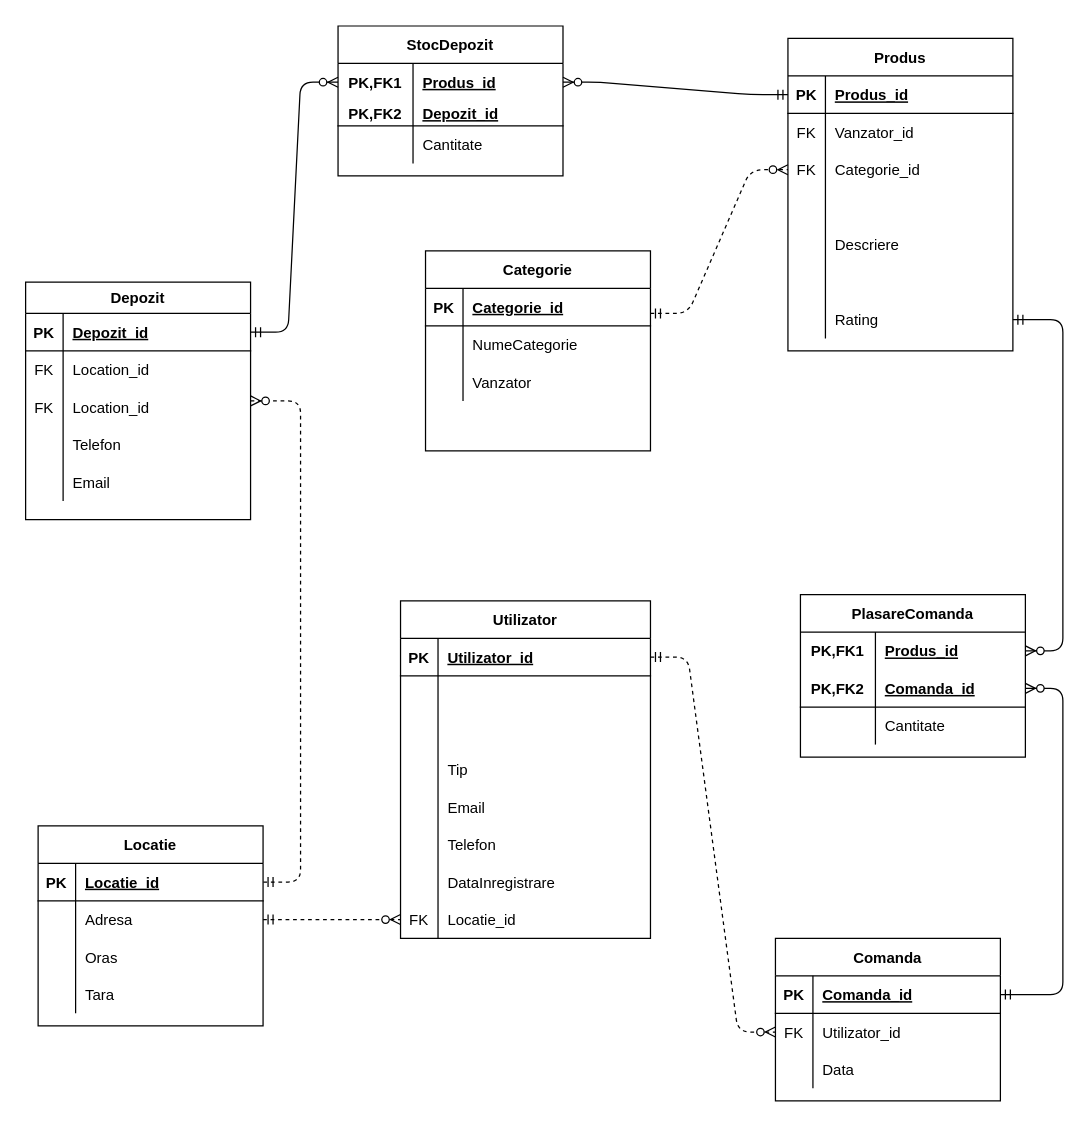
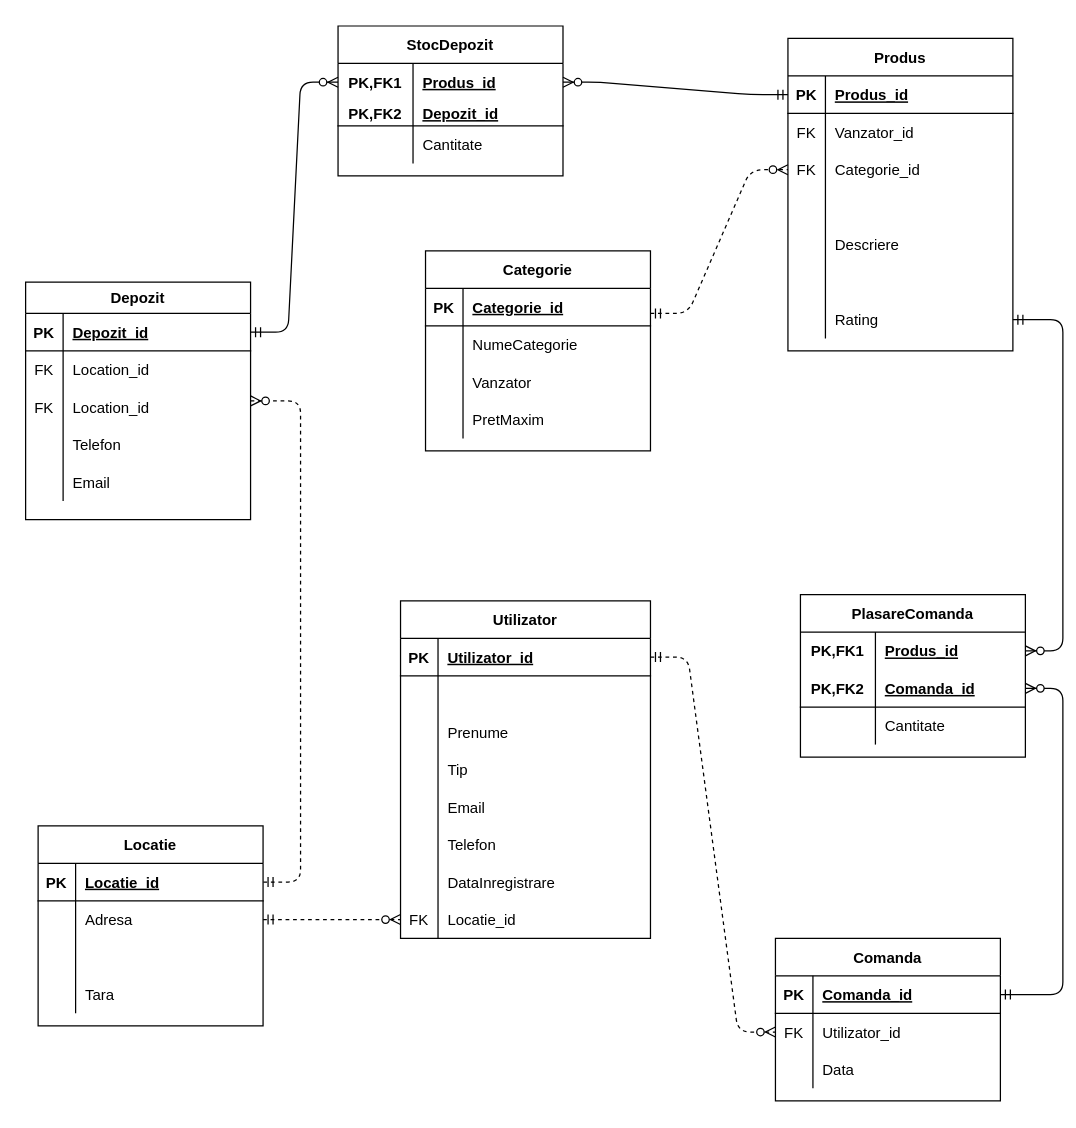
none -> (557, 419)
none -> (544, 732)
(169, 957) -> none
